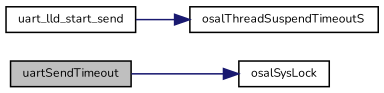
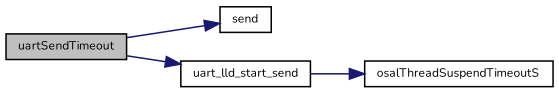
none -> (146, 59)
(284, 74) -> (246, 20)
